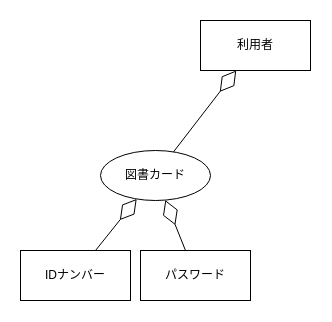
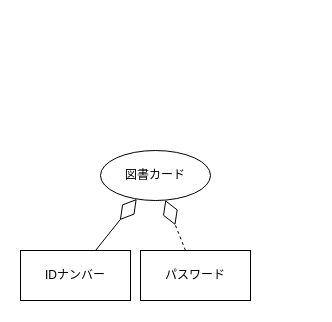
(256, 46) -> none
(197, 121) -> none
(180, 237) -> (180, 237)
